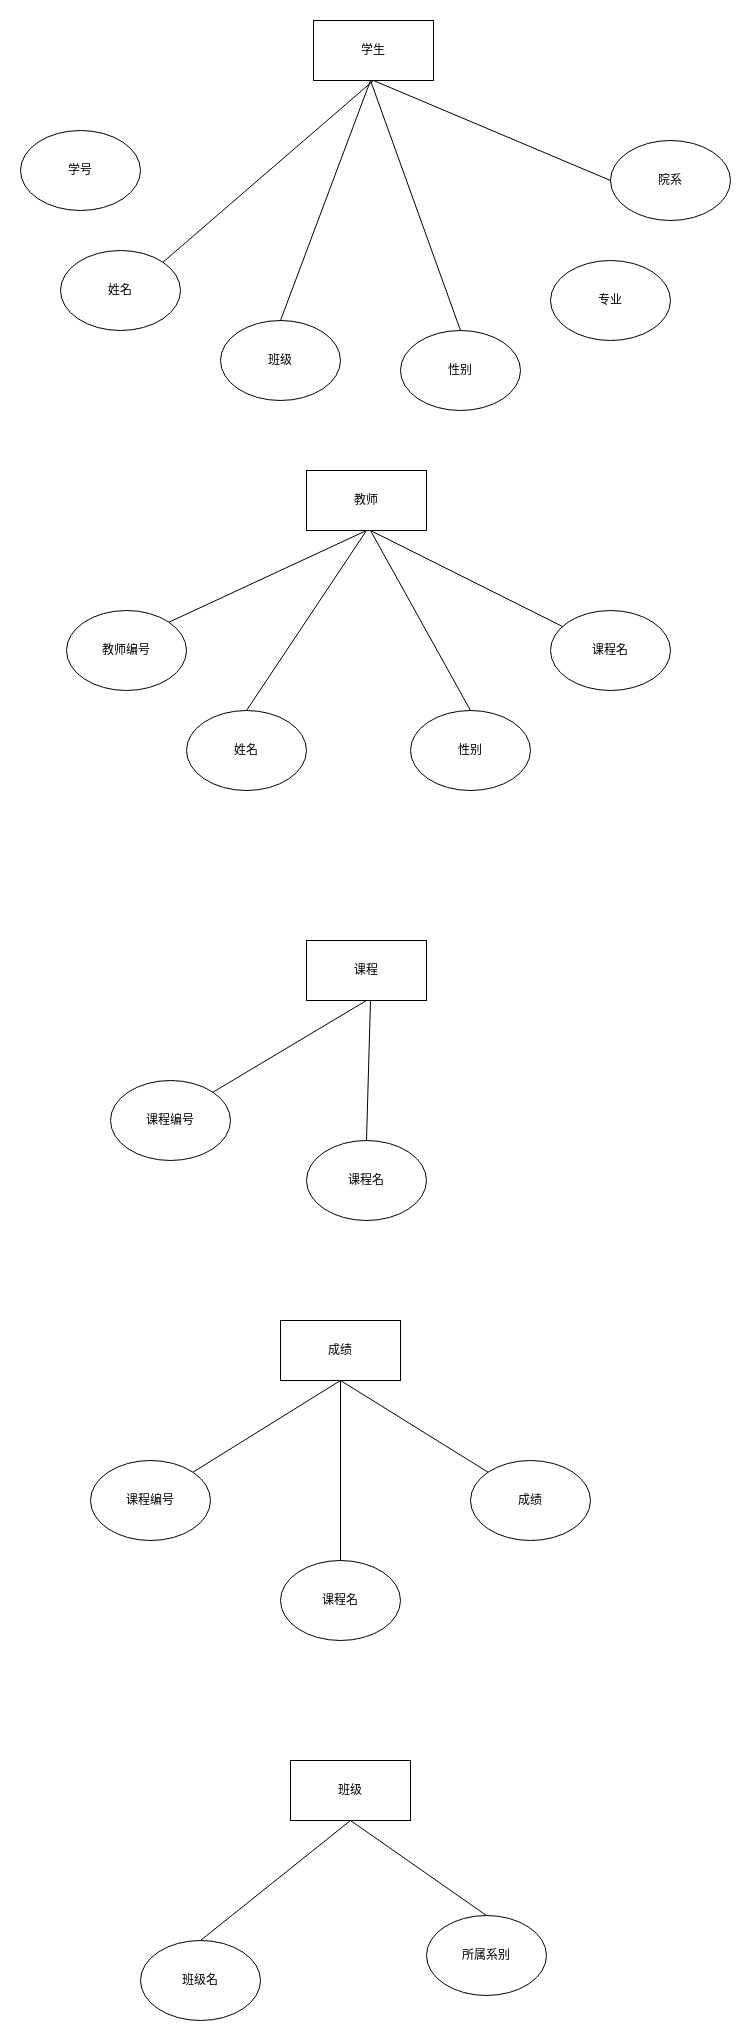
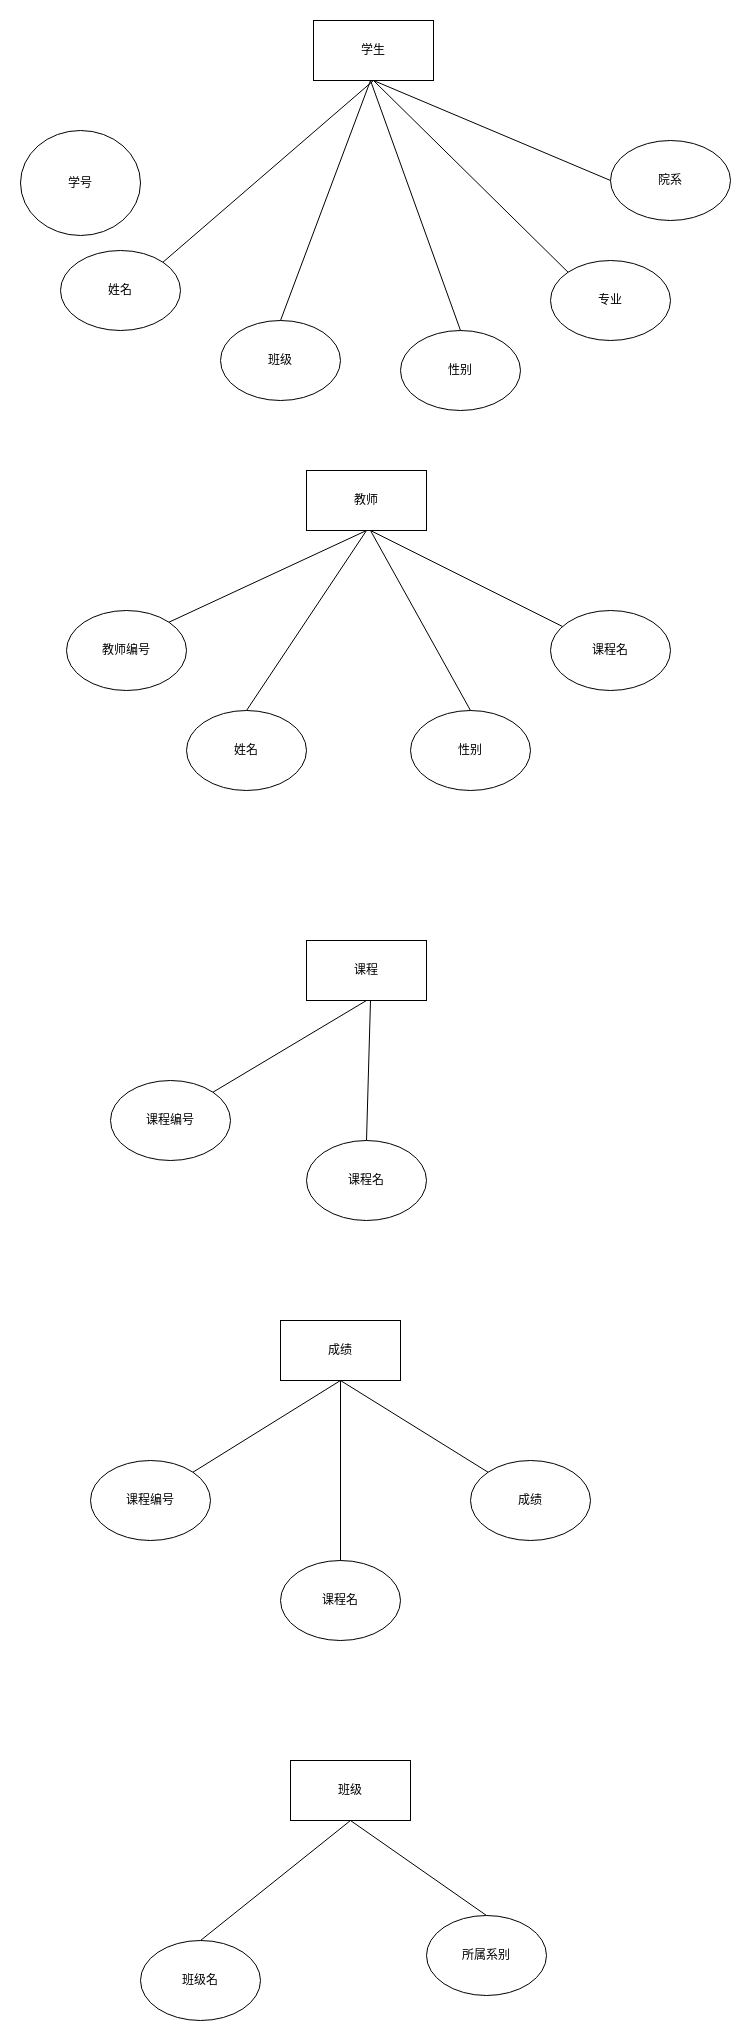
(81, 171) -> (81, 183)
none -> (472, 177)
